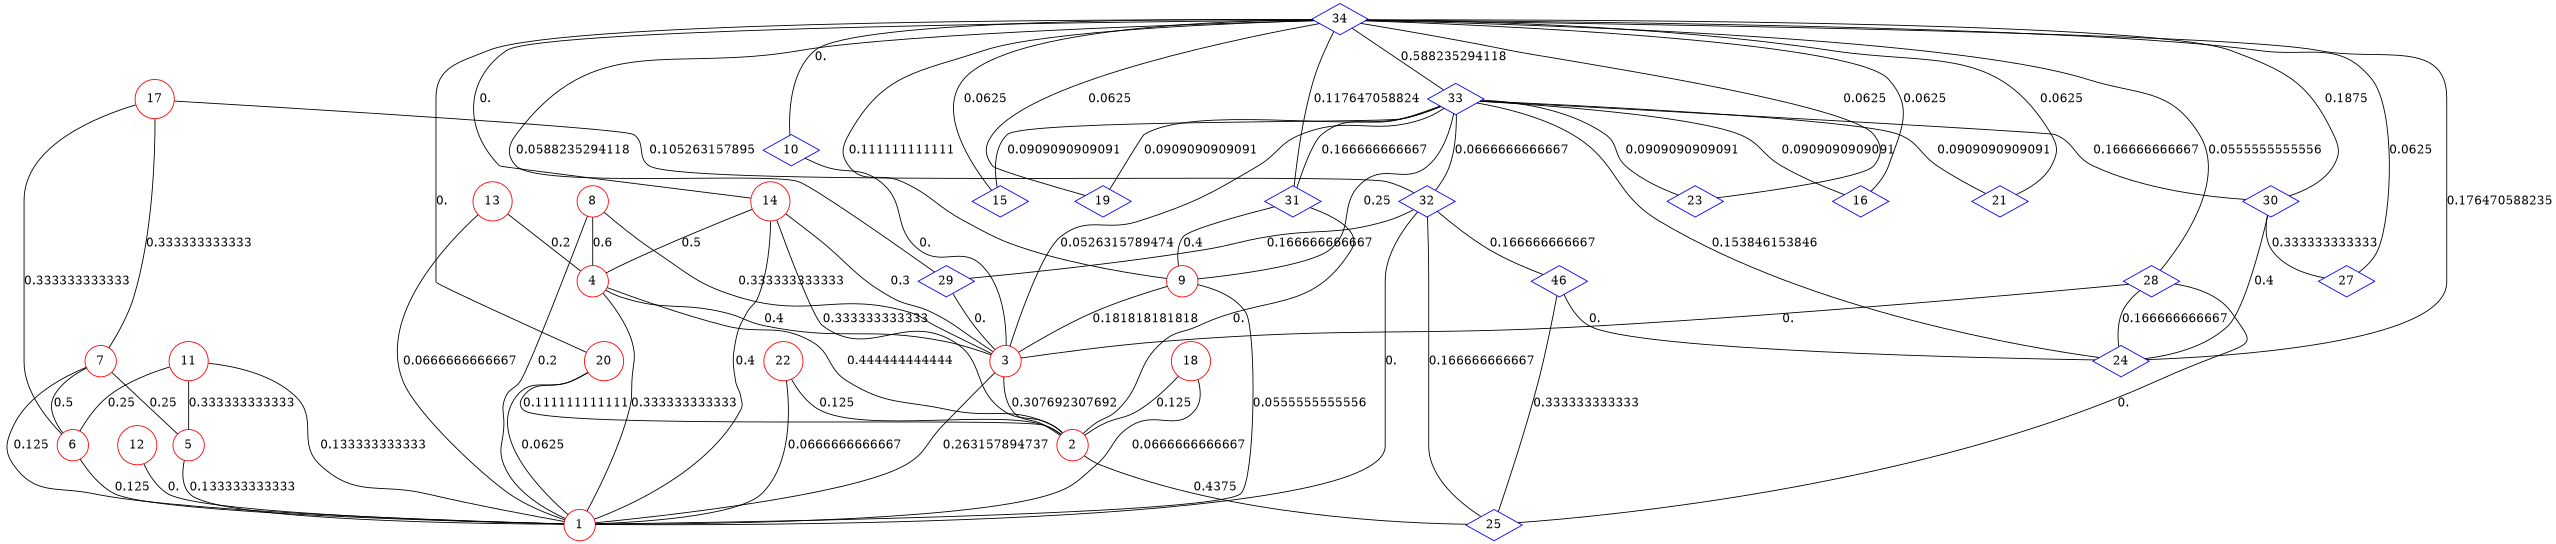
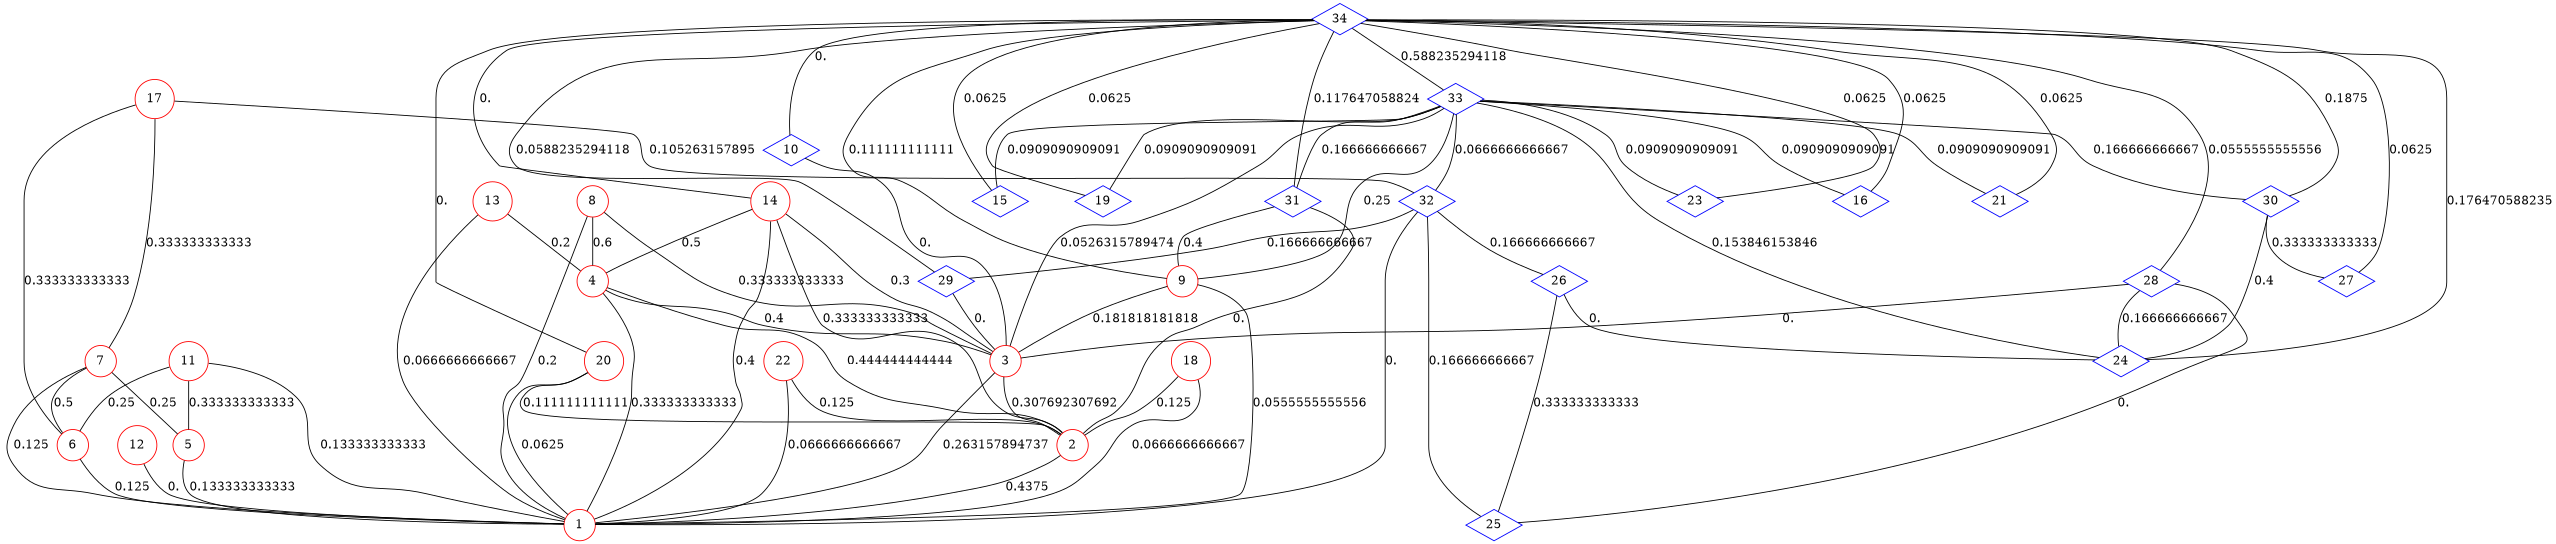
(1559, 281) -> (1559, 281)
(1272, 508) -> (832, 510)
